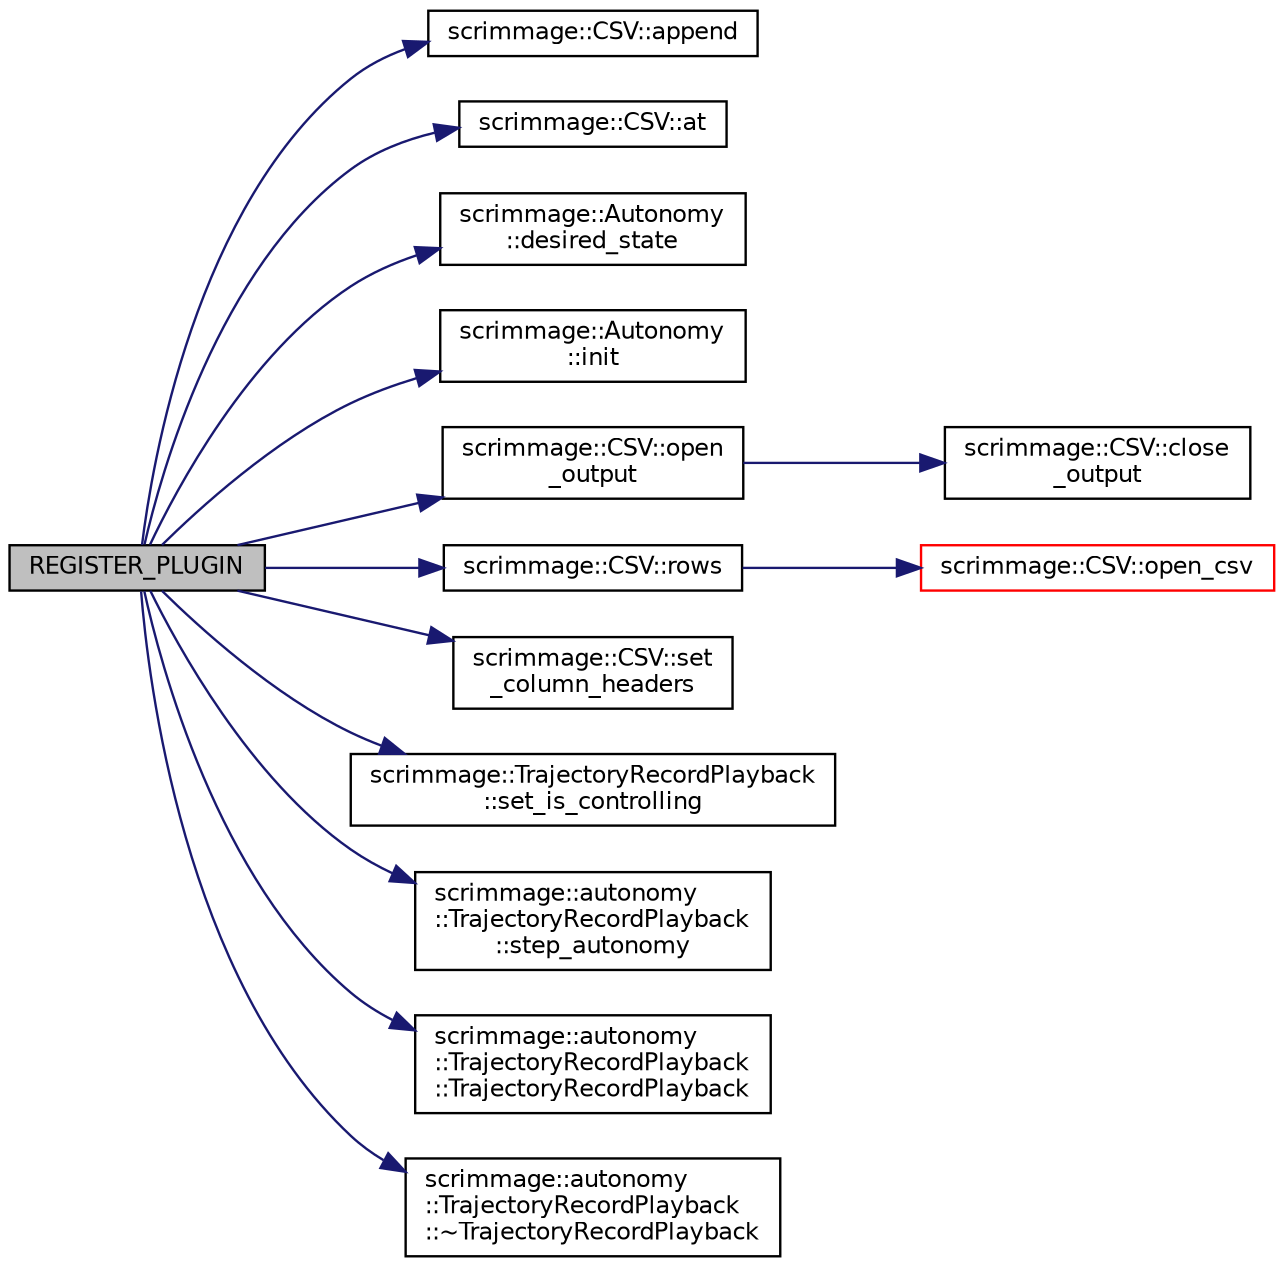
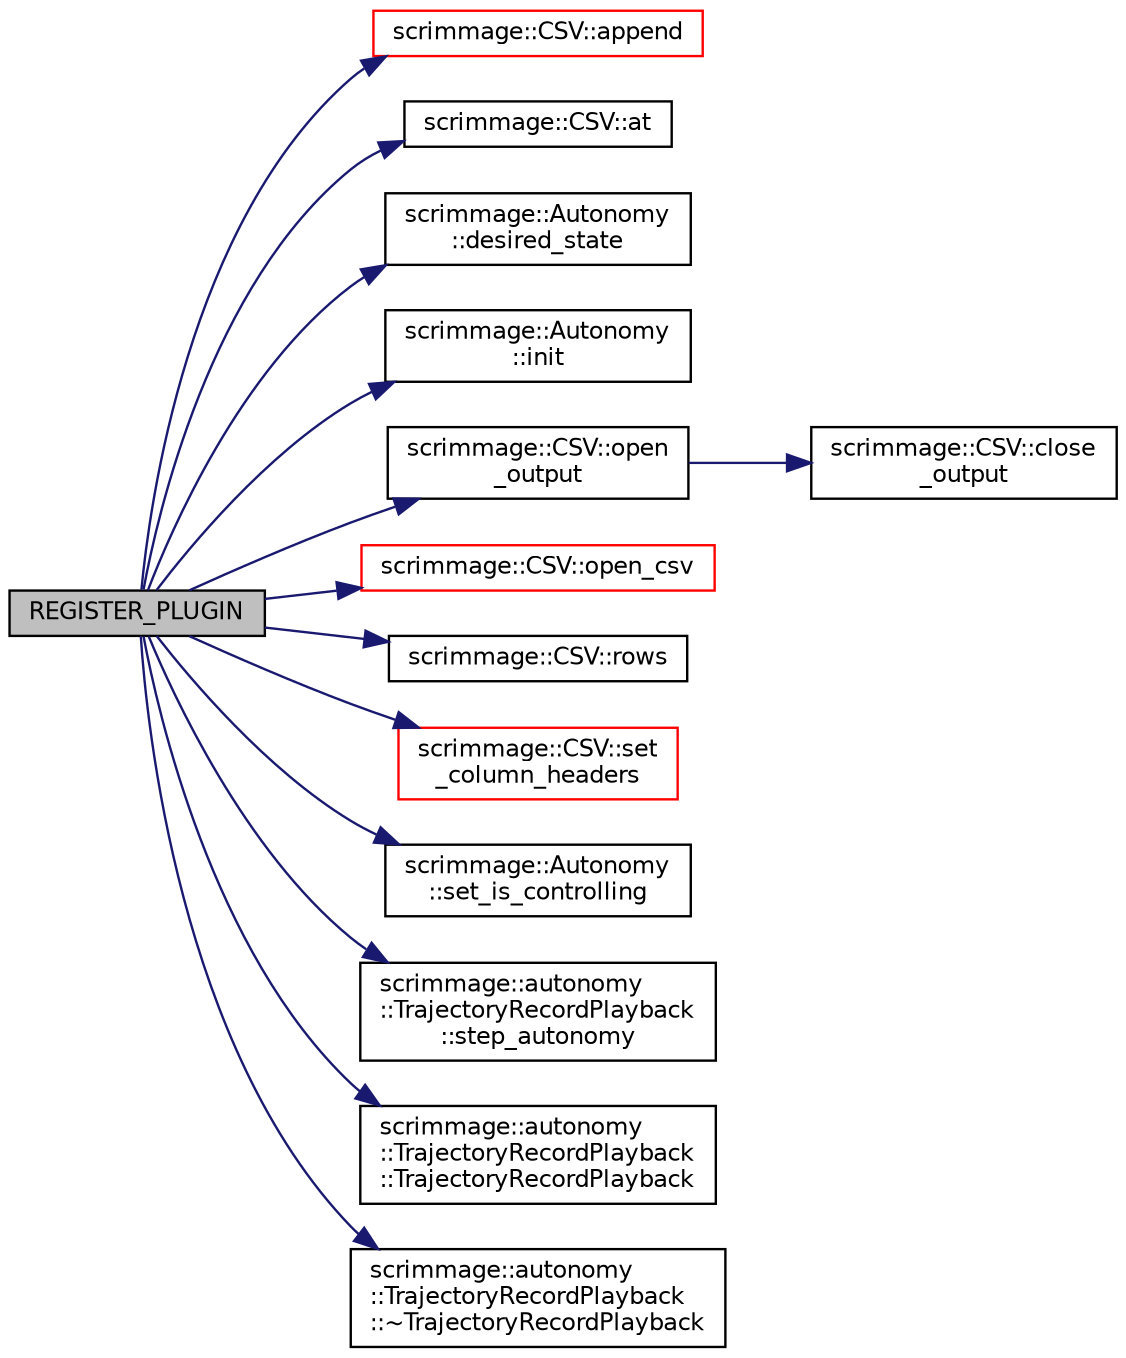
(593, 33) -> (538, 33)
(820, 568) -> (301, 595)
(593, 673) -> (538, 764)
(593, 790) -> (538, 880)
